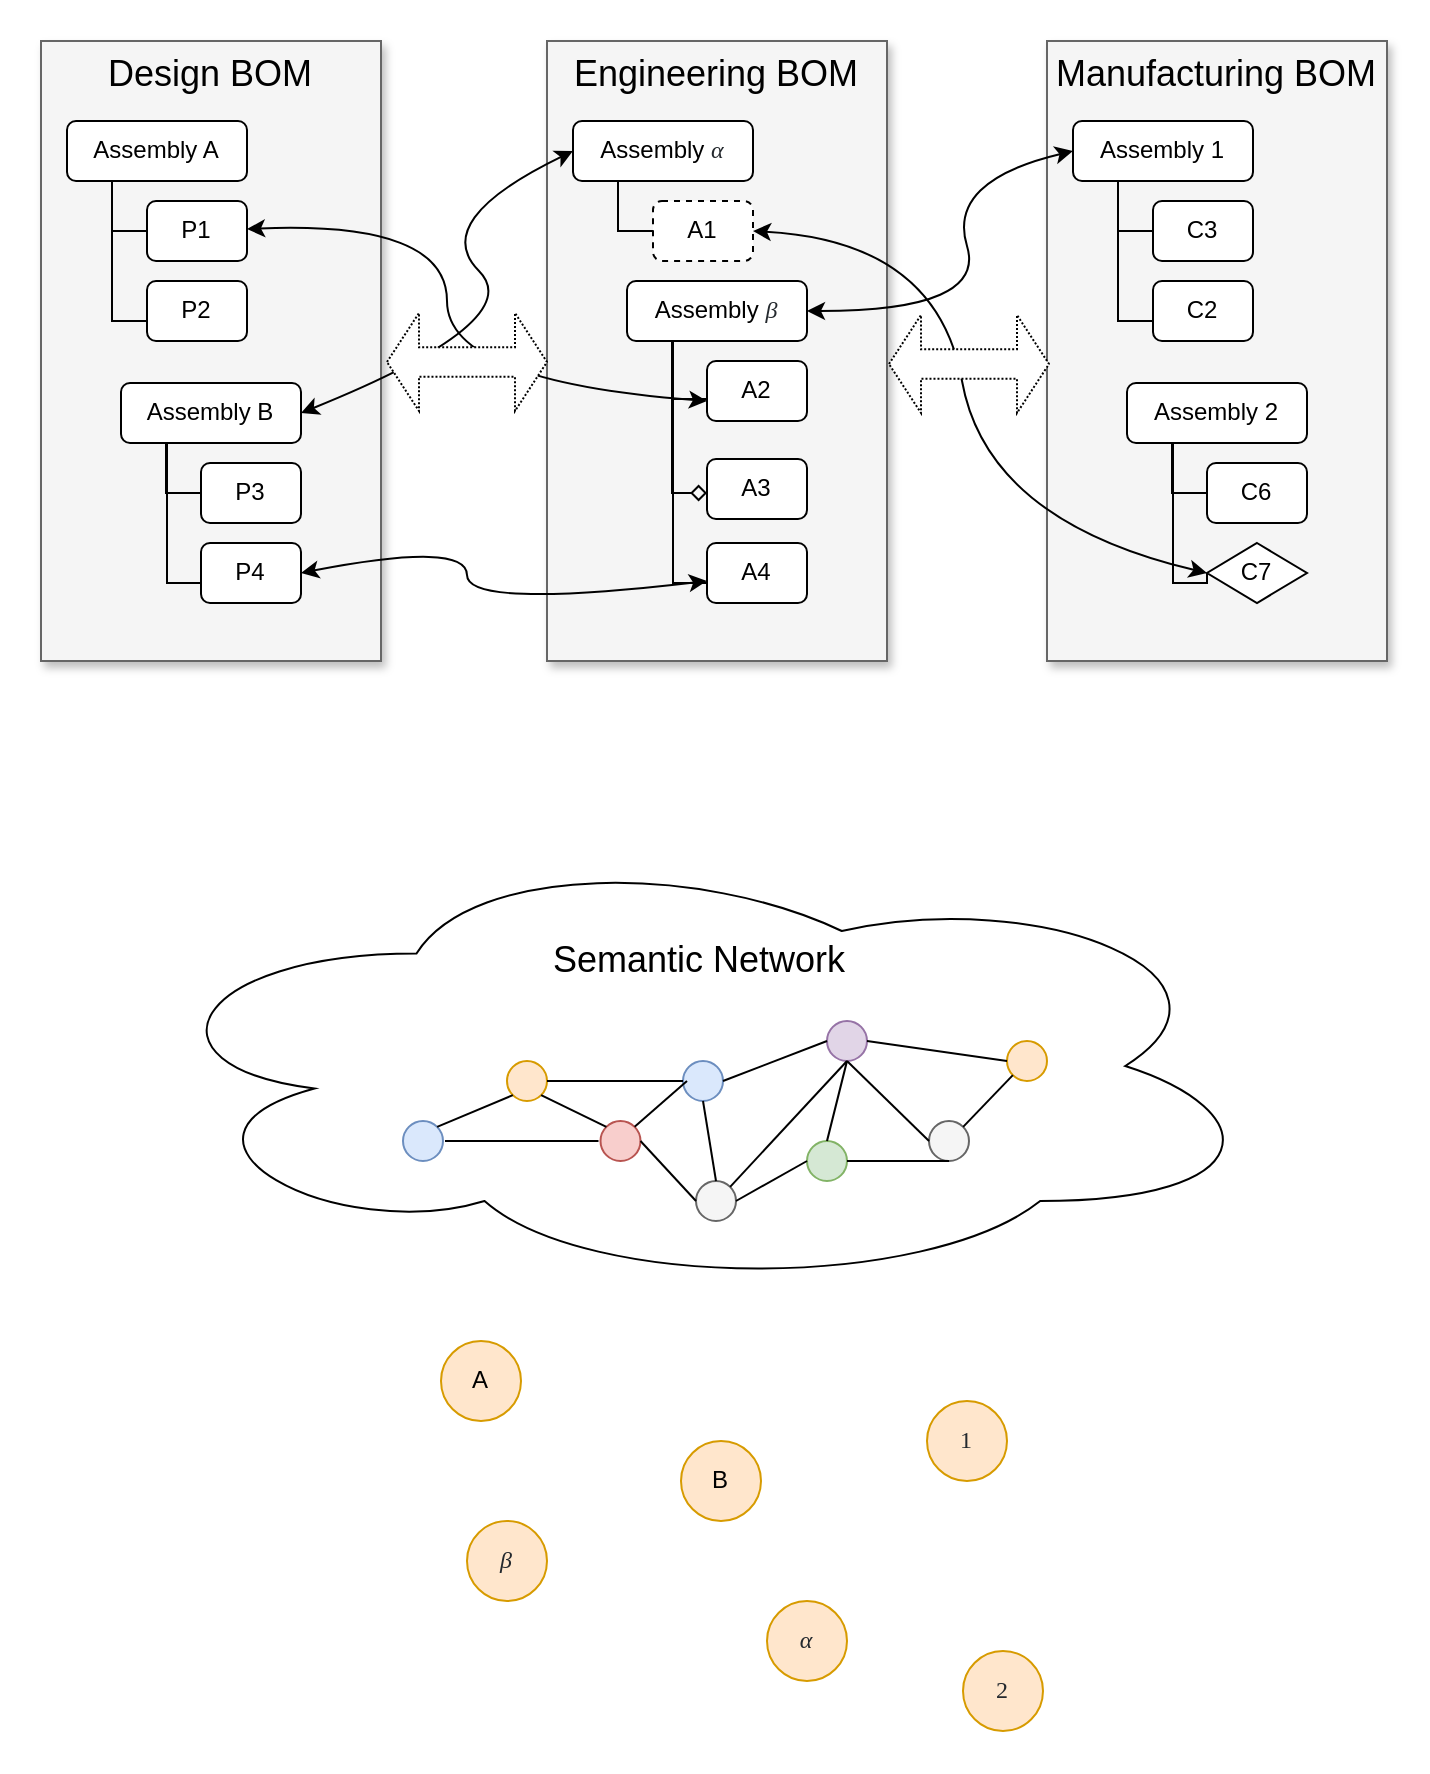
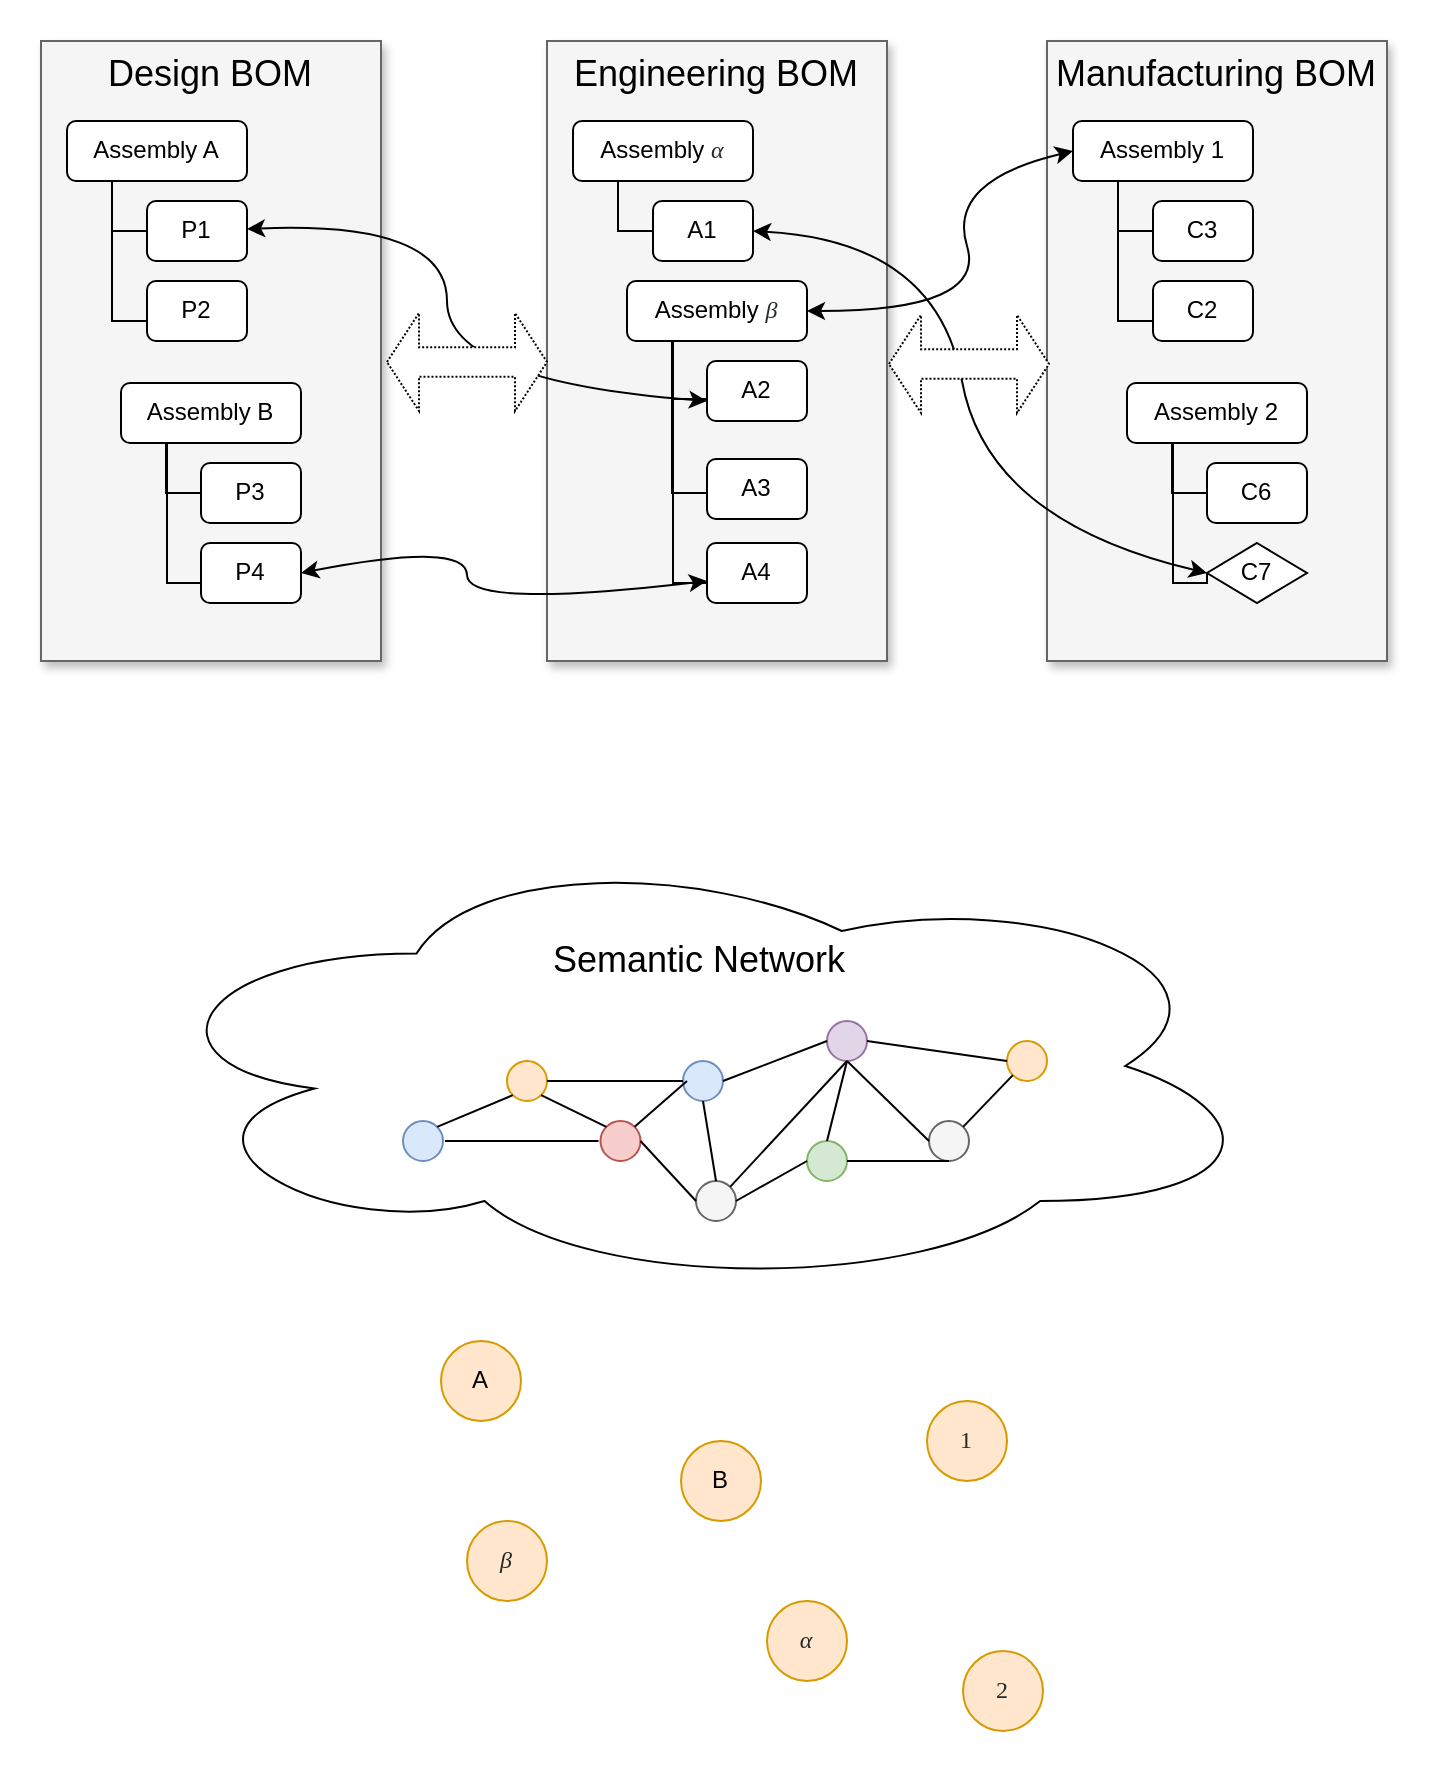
(703, 231) -> (703, 231)
(466, 242) -> none
(691, 493) -> (698, 493)
